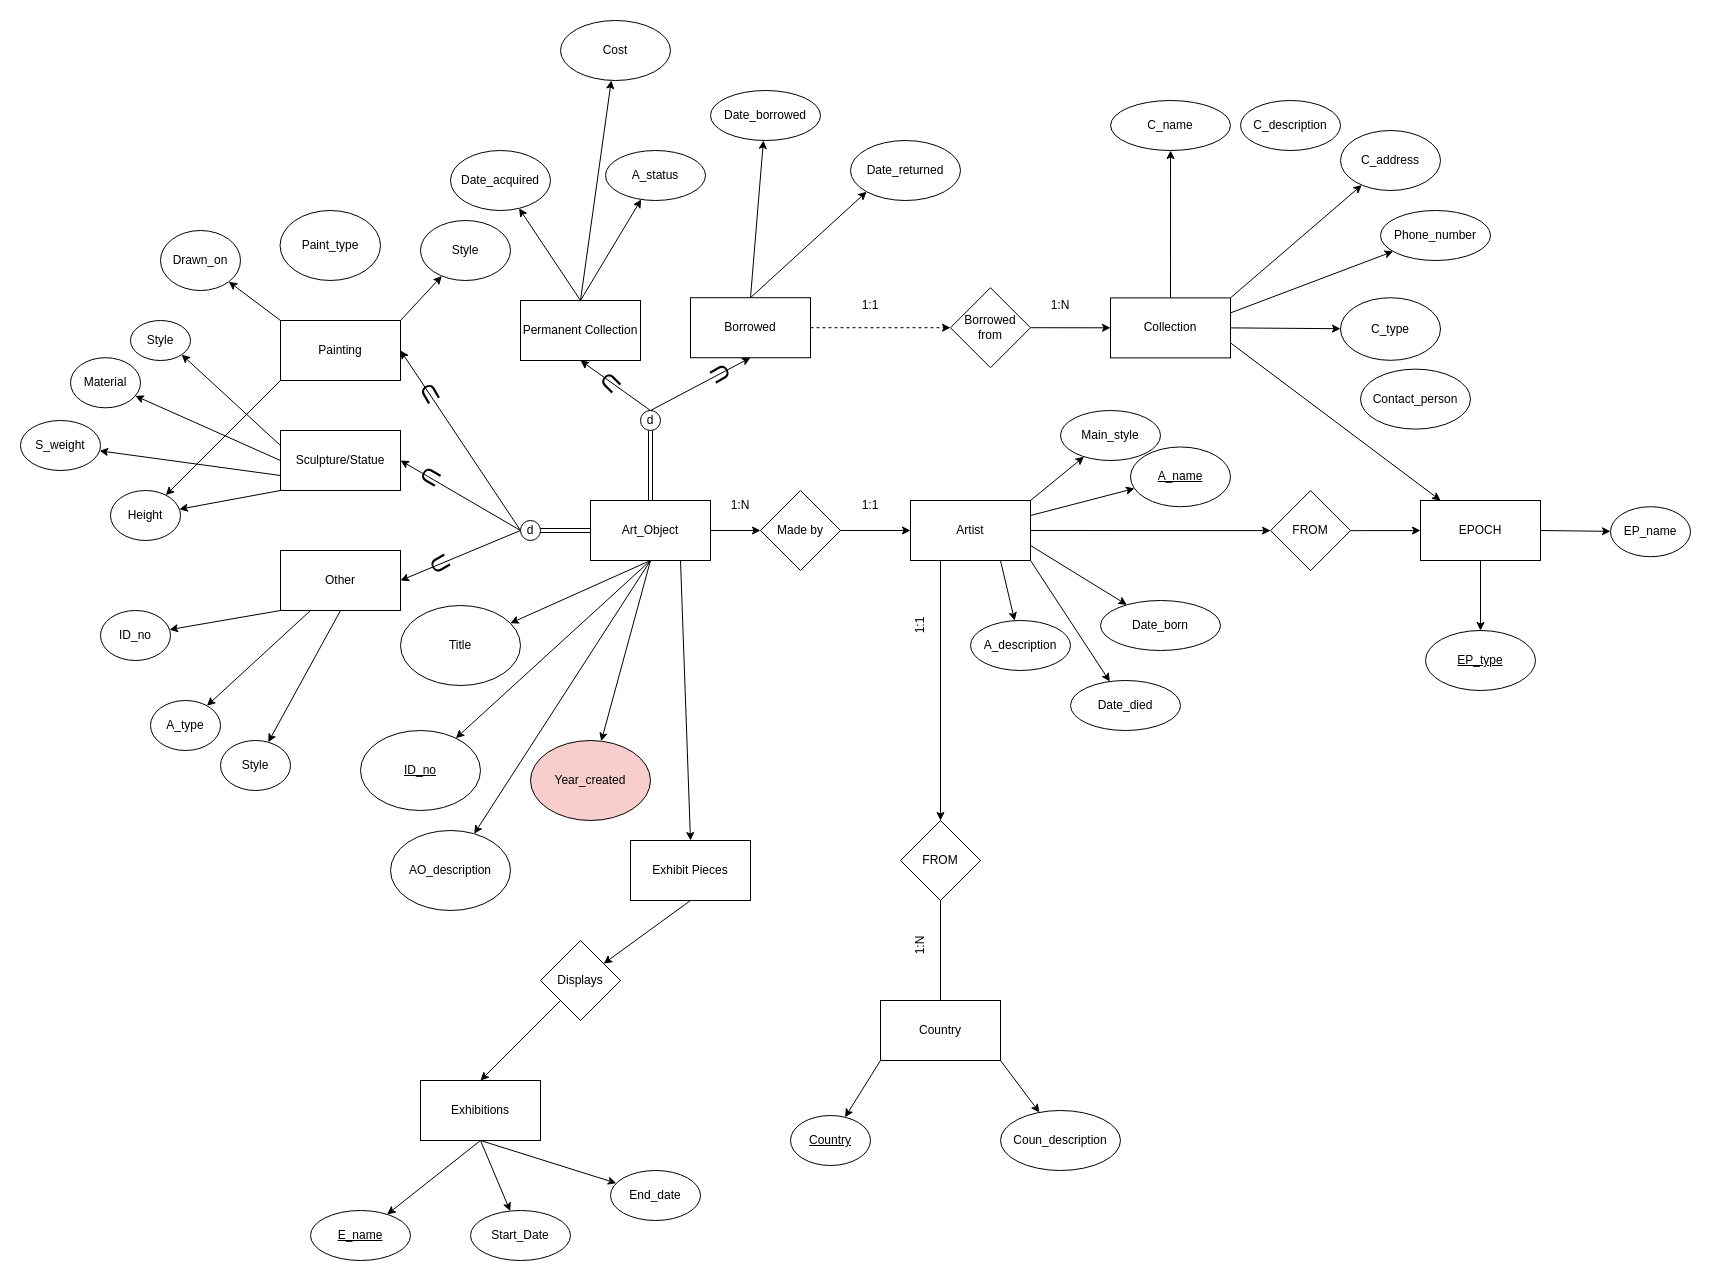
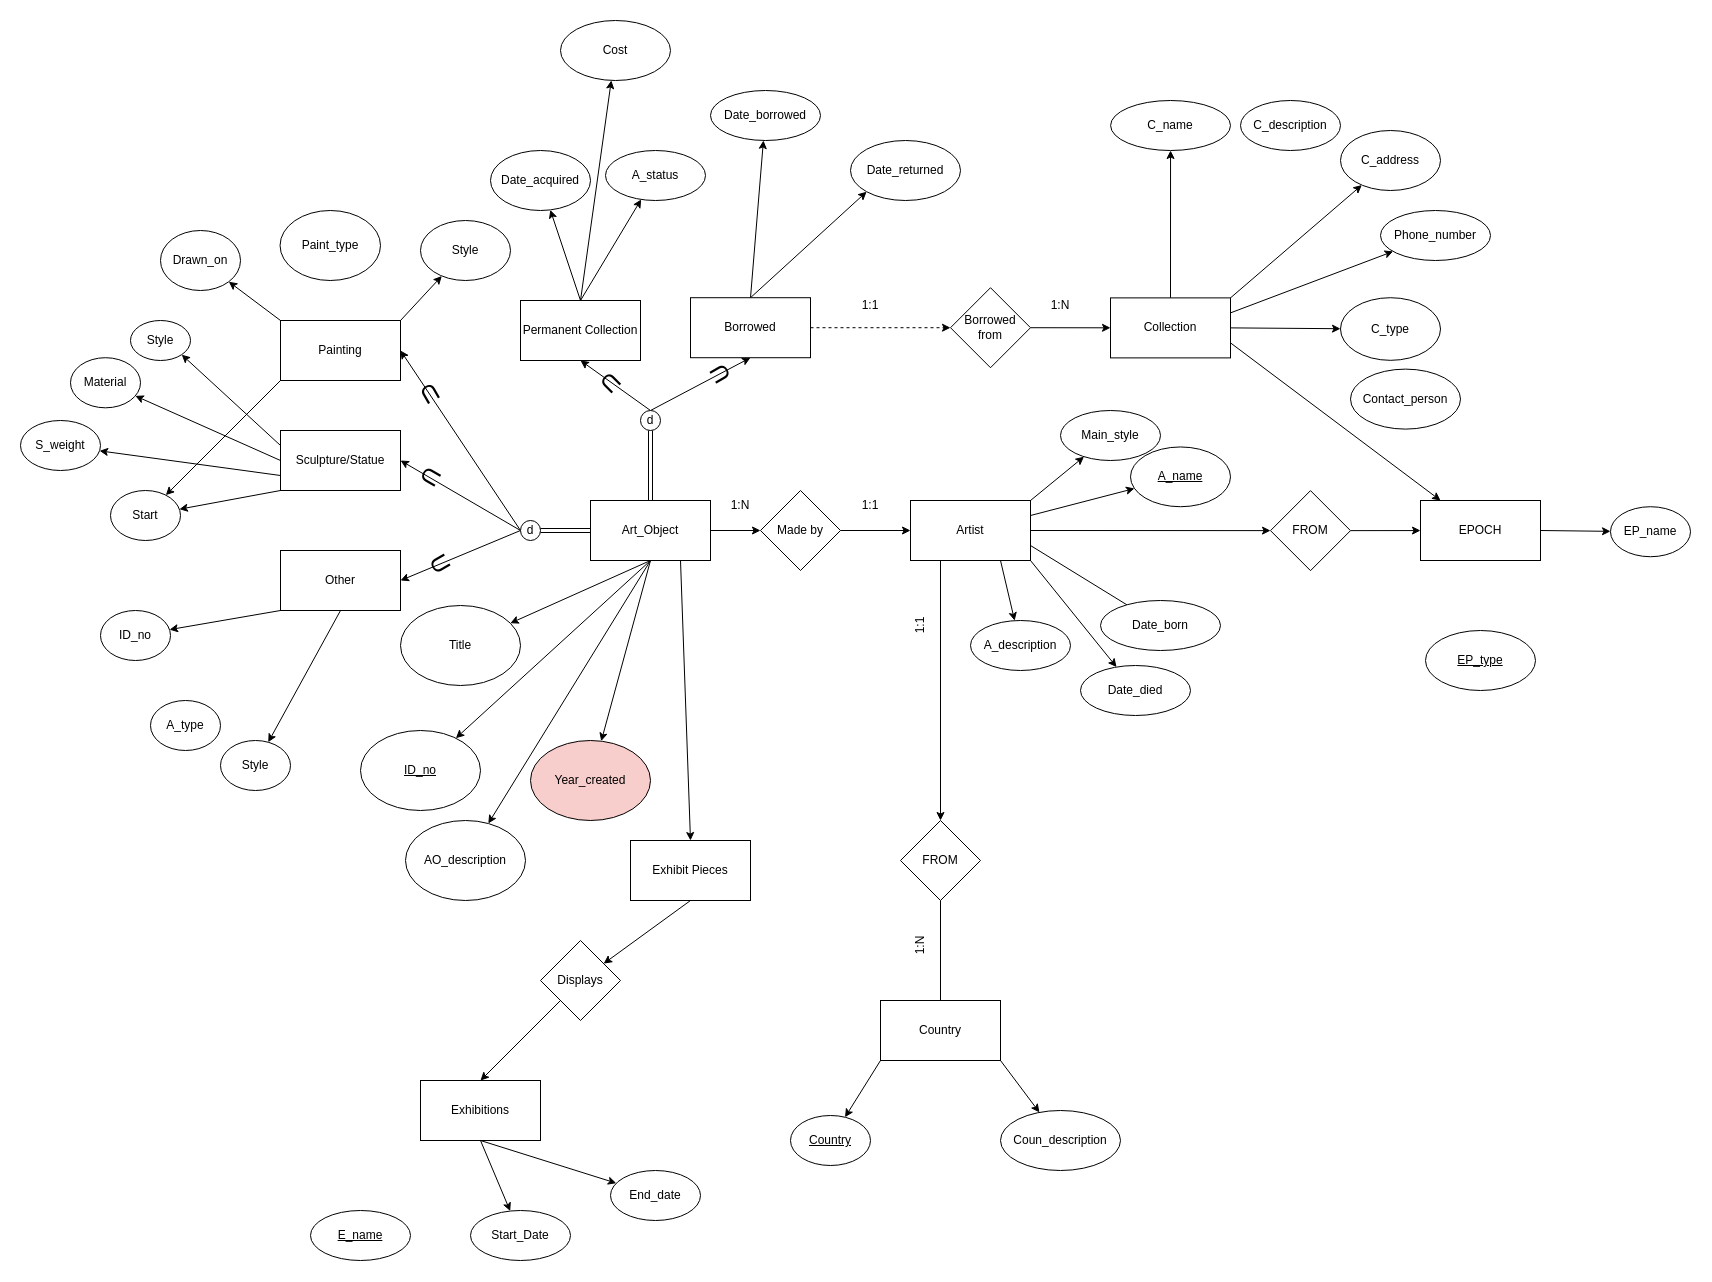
(501, 181) -> (541, 181)
(1416, 399) -> (1406, 399)
(146, 516) -> (146, 516)
(1481, 592) -> none
(1120, 600) -> (1122, 602)
(261, 656) -> none
(1126, 706) -> (1136, 691)
(451, 871) -> (466, 861)
(436, 1176) -> none
